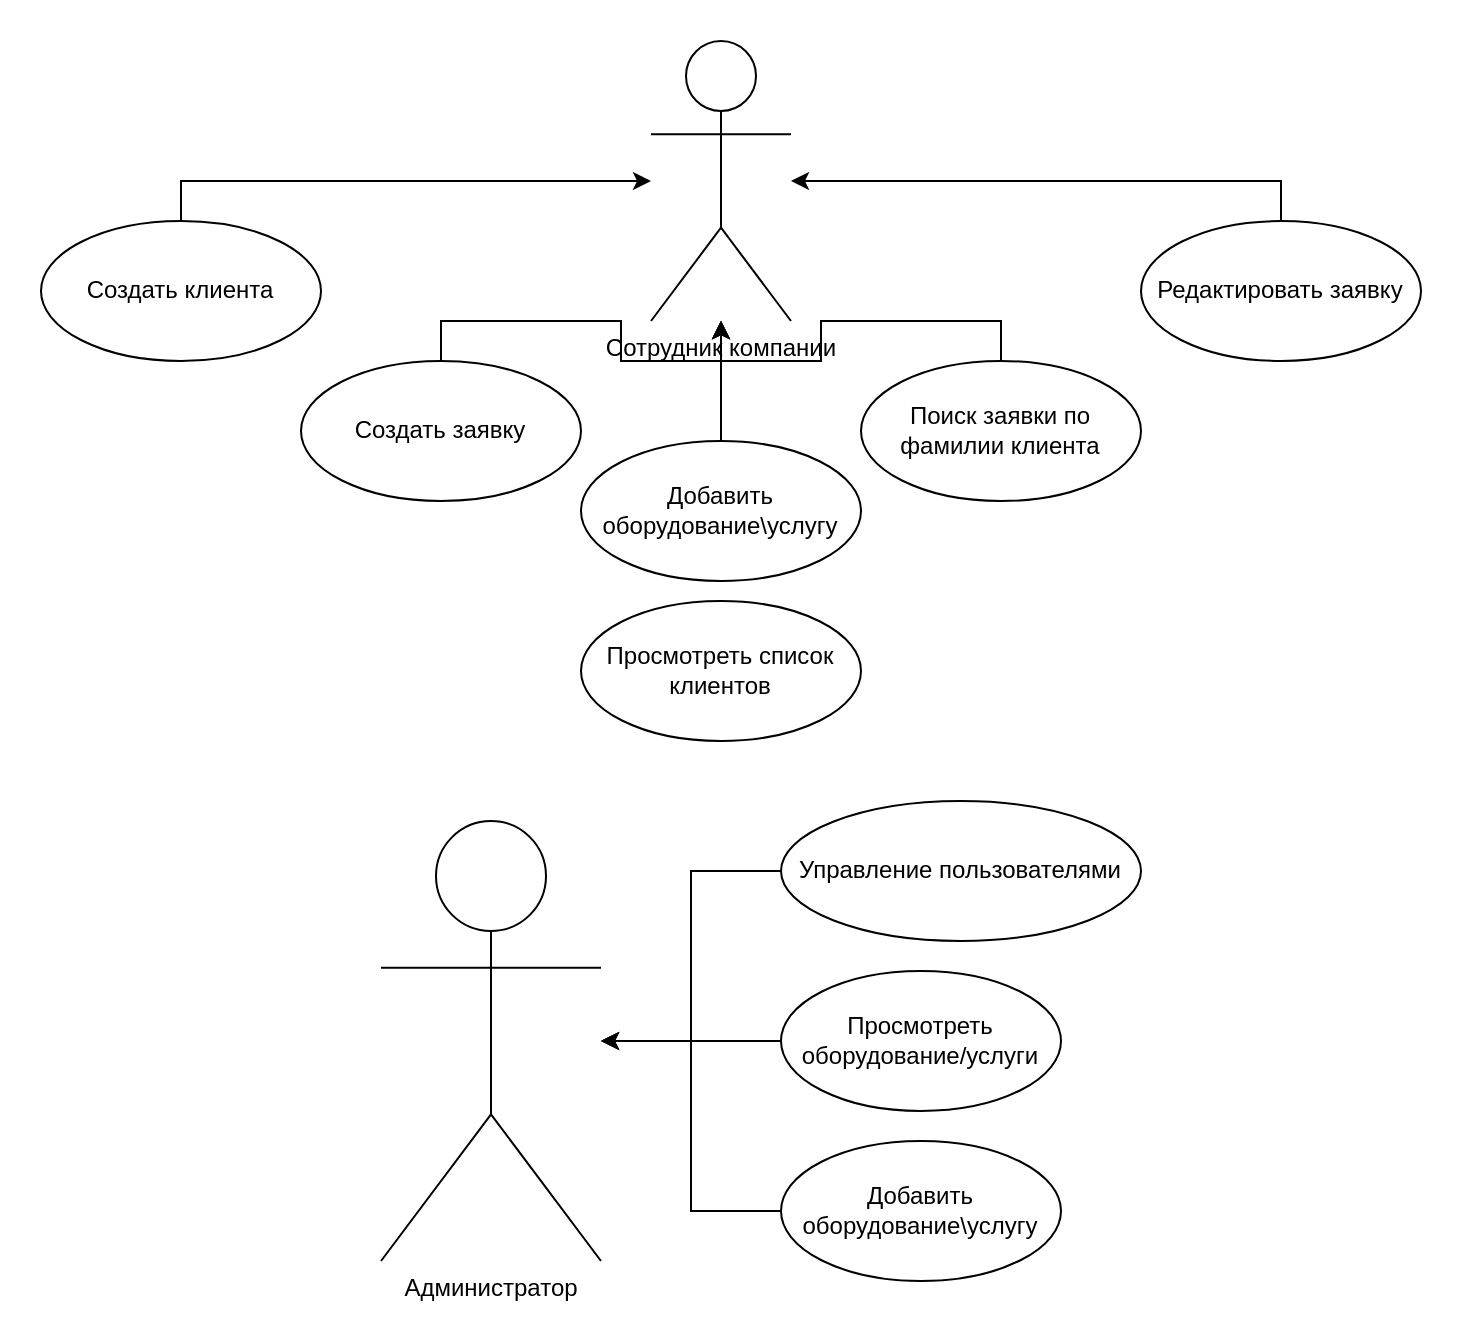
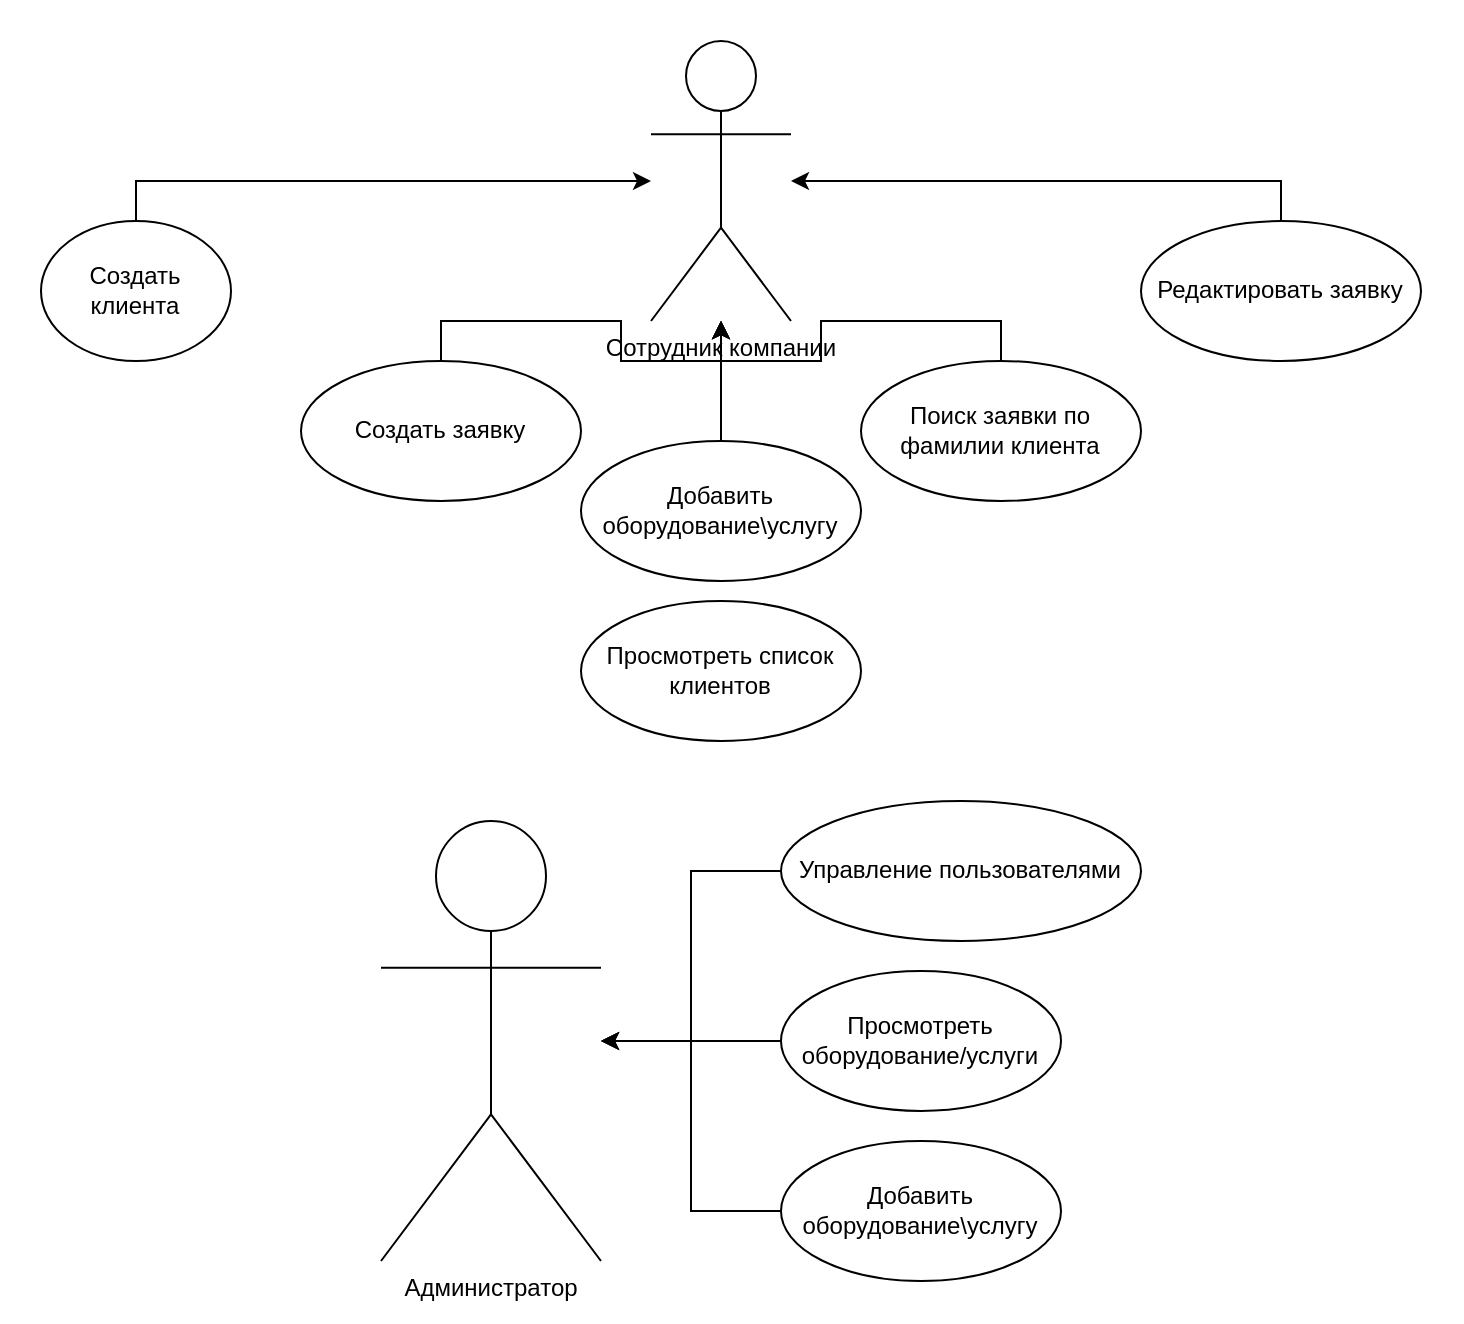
(181, 291) -> (136, 291)
